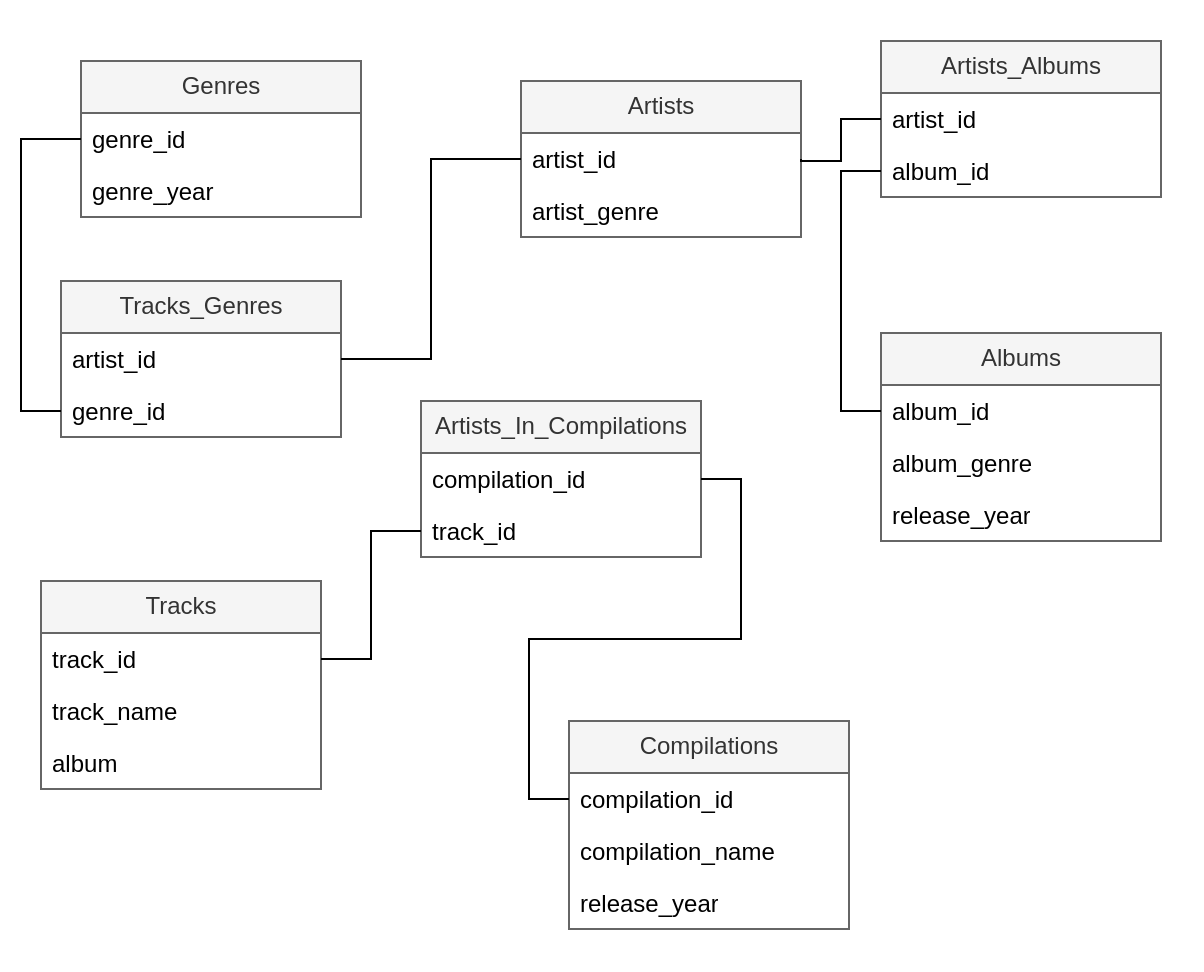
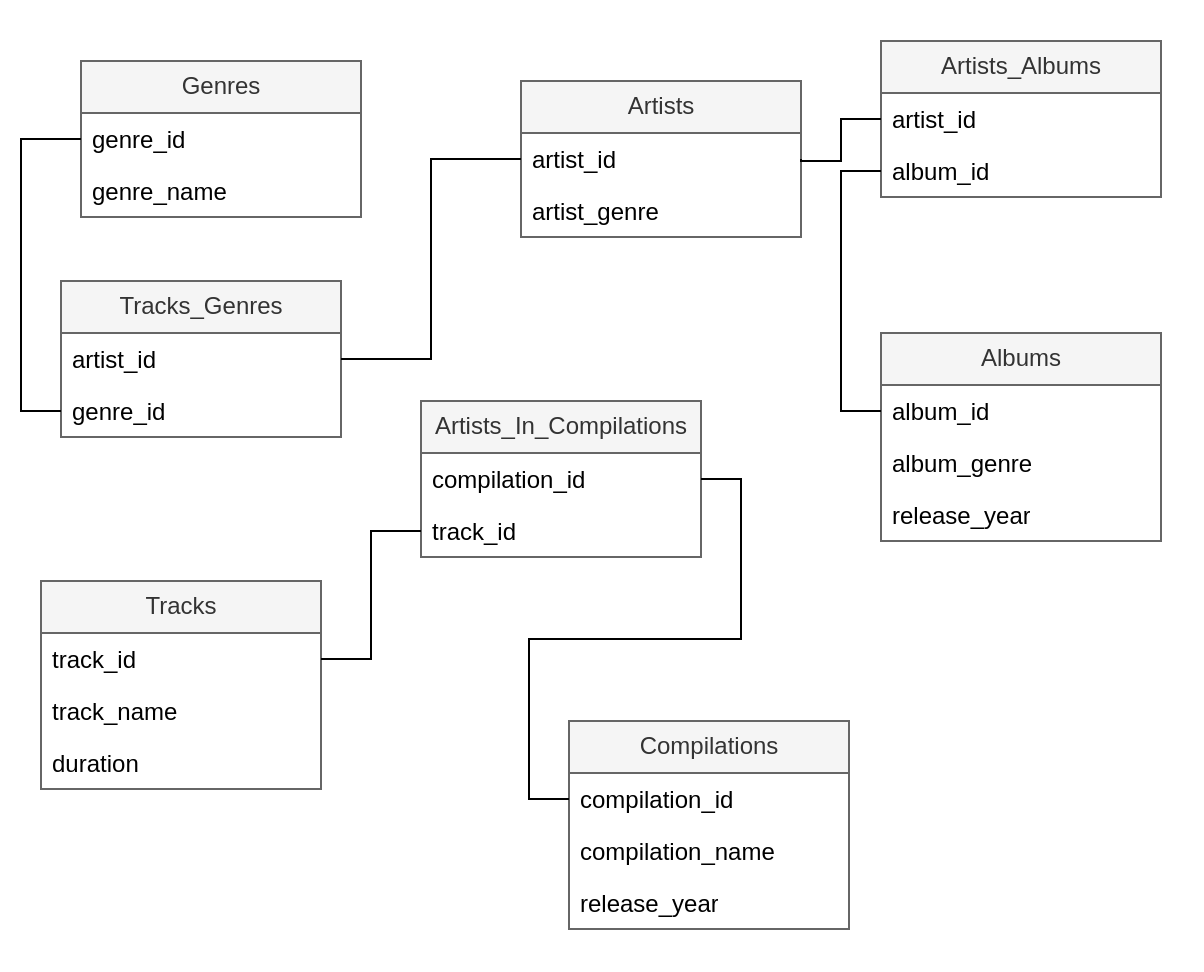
(160, 193) -> (160, 193)
(83, 765) -> (104, 765)
